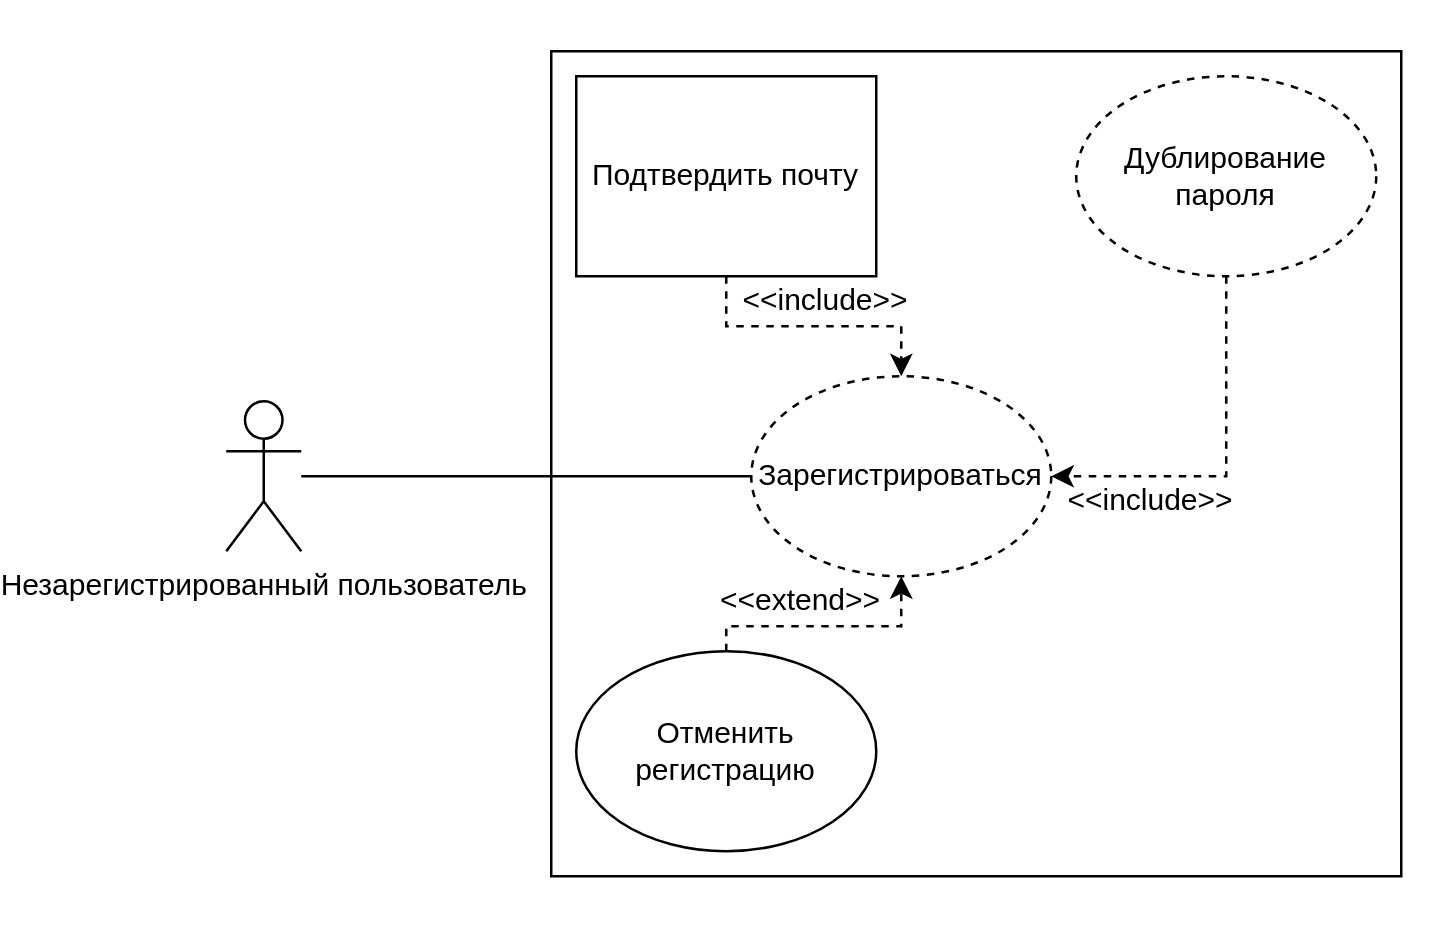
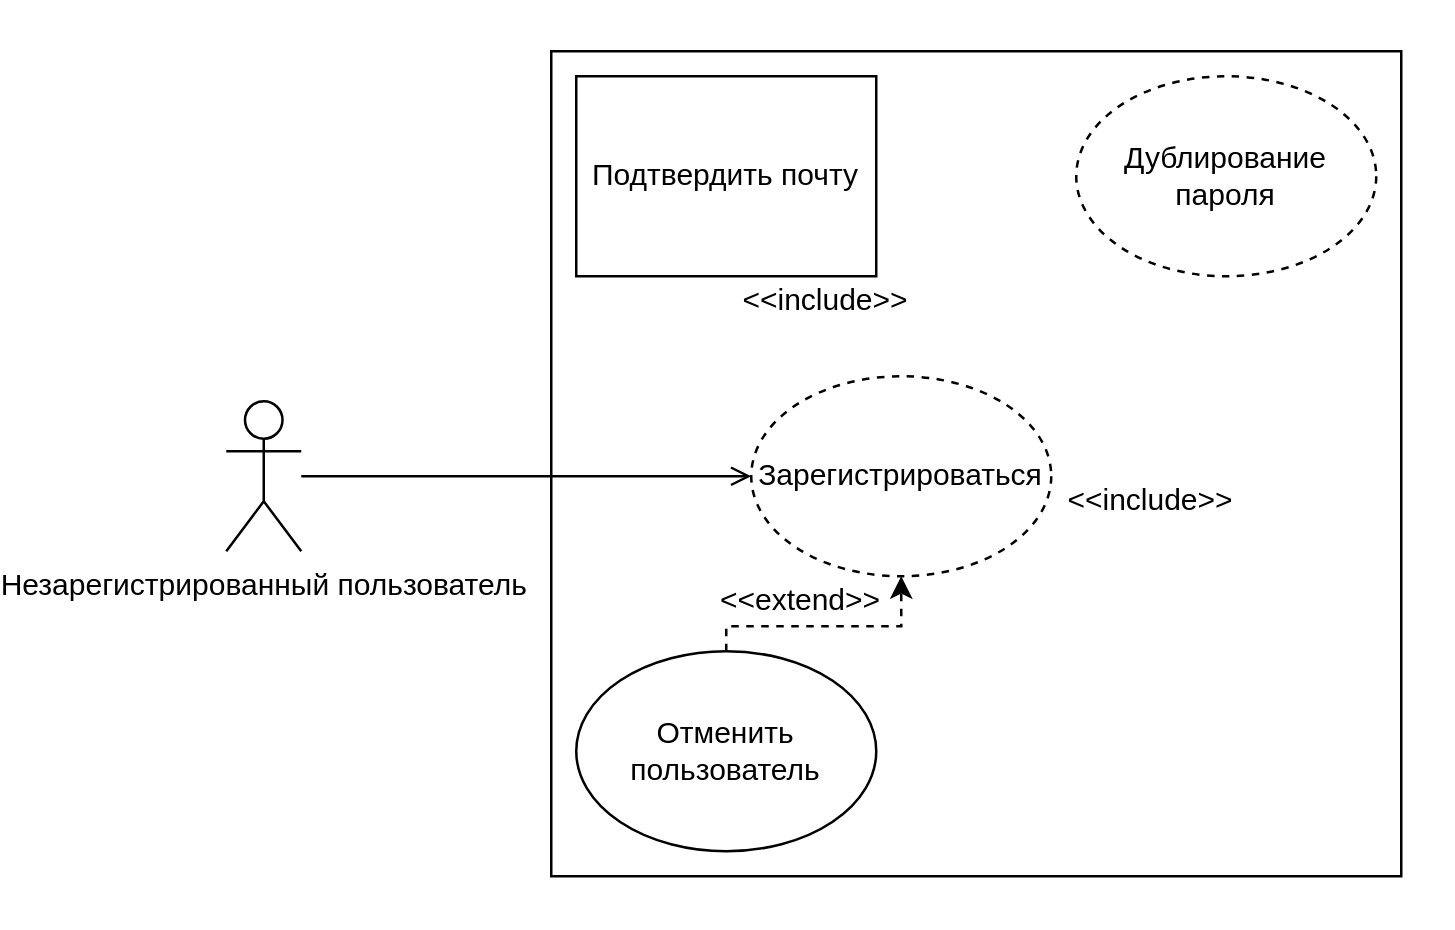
(805, 326) -> none
(1226, 455) -> none
(744, 476) -> (742, 476)
(726, 751) -> (726, 751)
